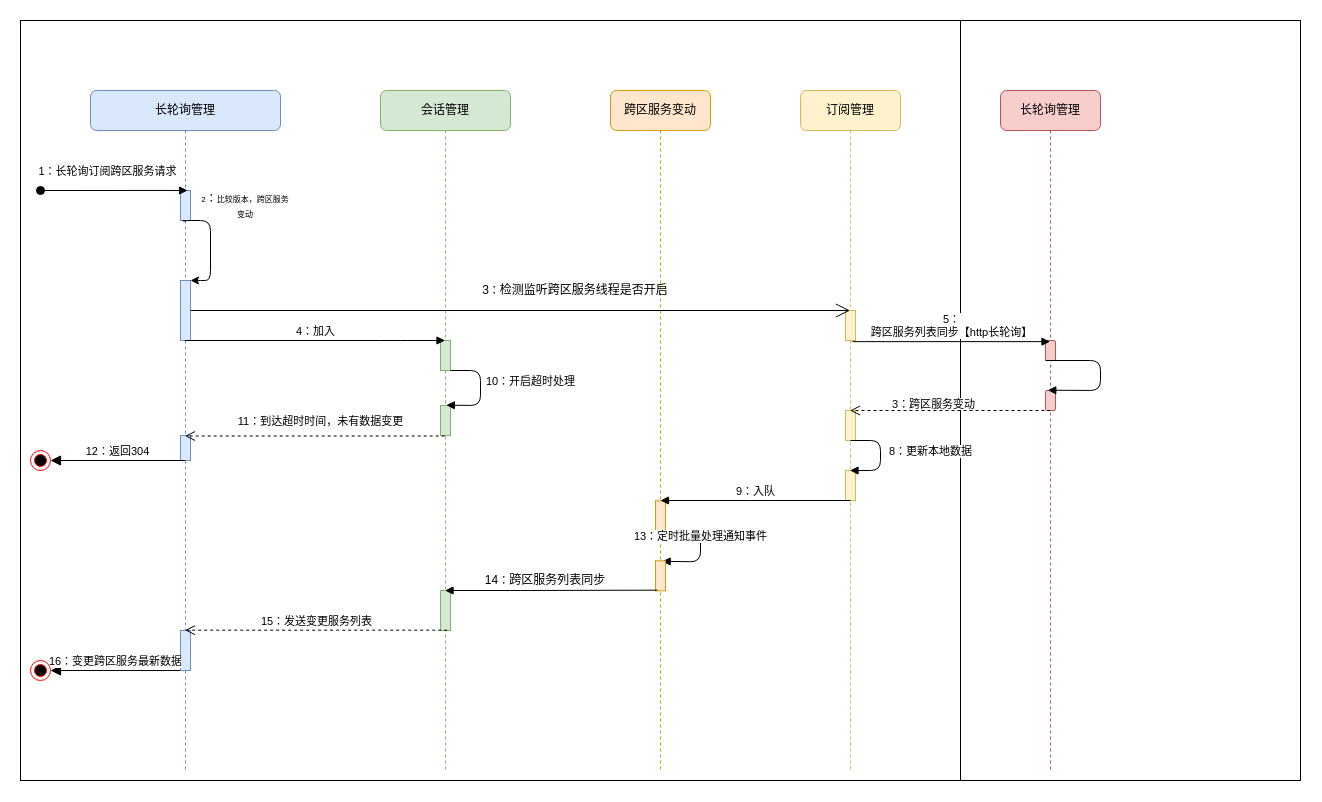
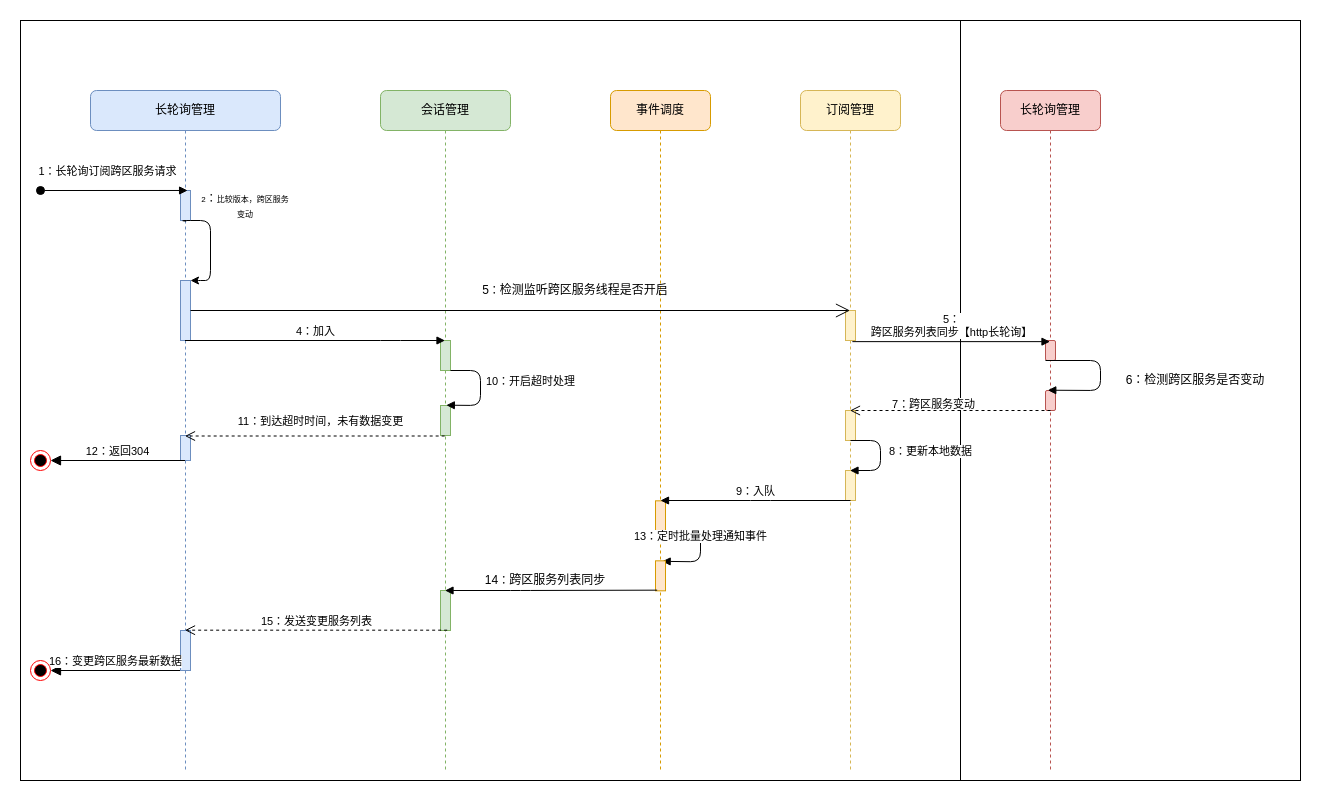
(661, 111) -> (661, 111)
(576, 291) -> (576, 291)
none -> (1196, 381)
(938, 405) -> (938, 405)
